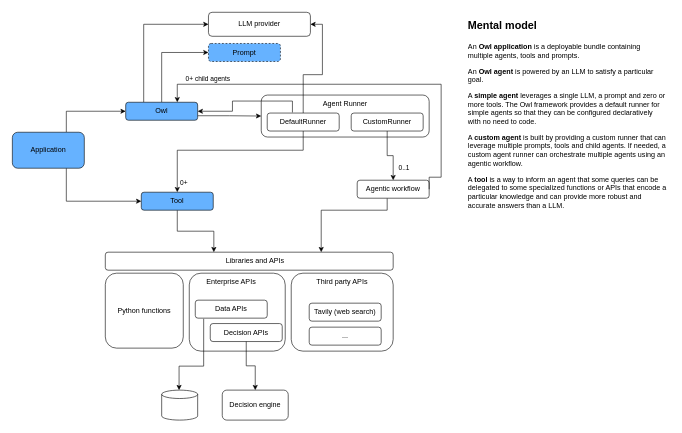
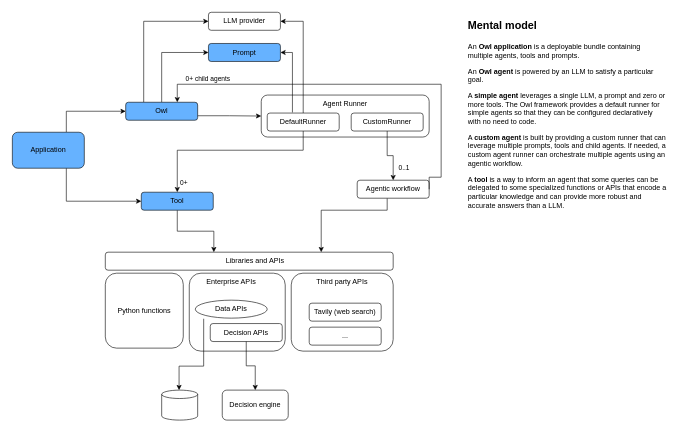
(260, 24) -> (245, 21)
(245, 53) -> (245, 53)
(233, 106) -> (293, 73)
(231, 309) -> (231, 309)
